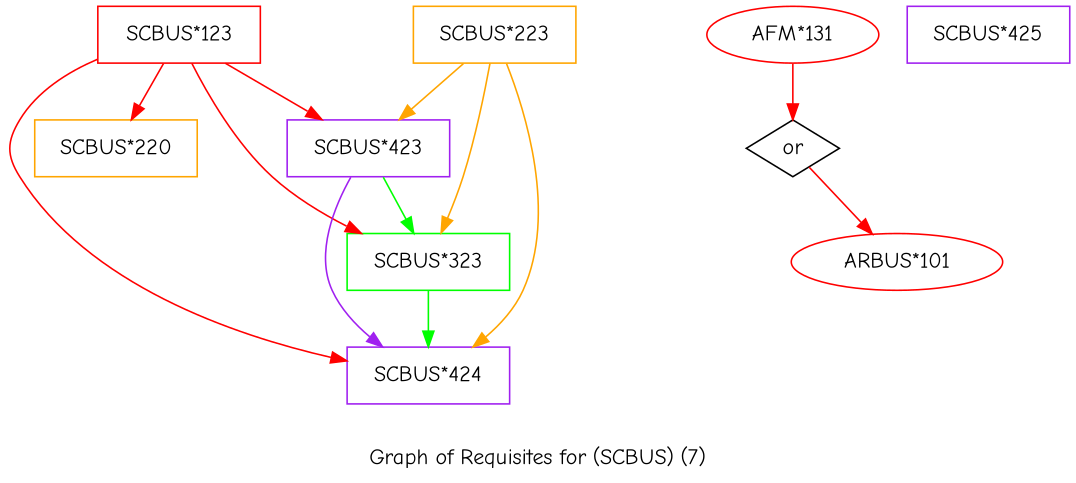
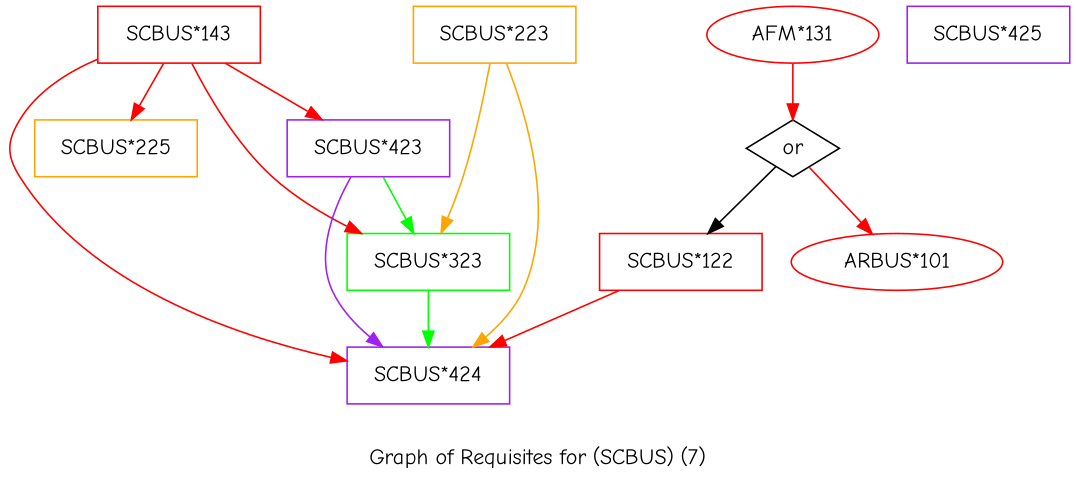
(179, 35) -> (179, 35)
(437, 86) -> none
(116, 148) -> (116, 148)
none -> (681, 262)
